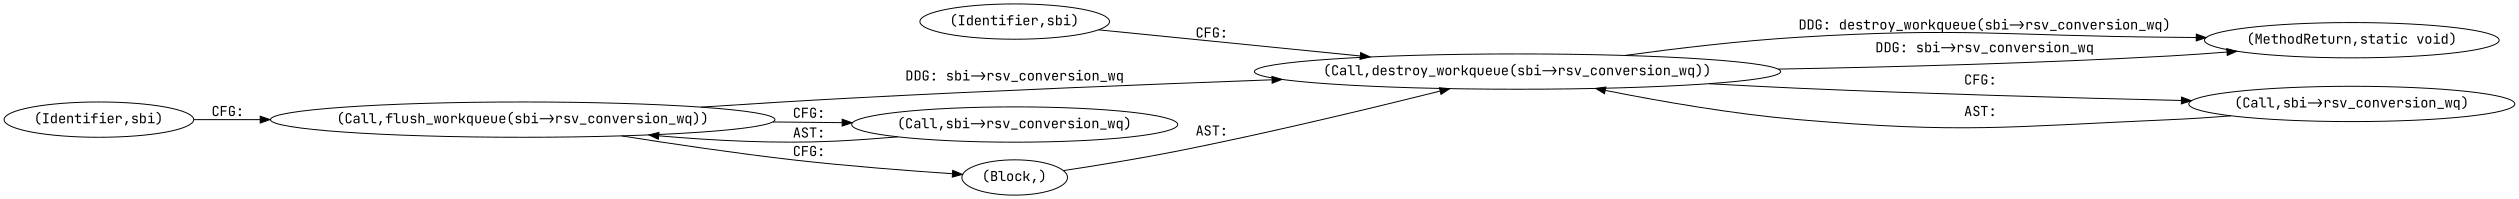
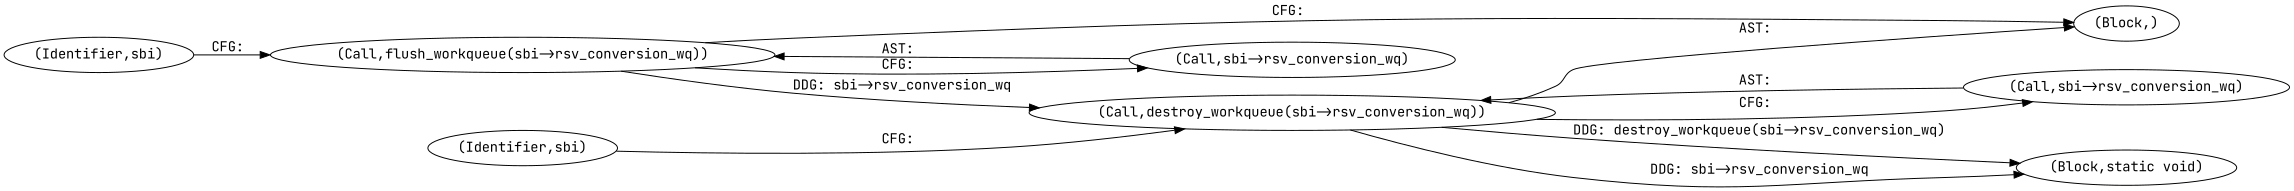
(2352, 40) -> (2127, 168)
(1253, 135) -> (1781, 48)
